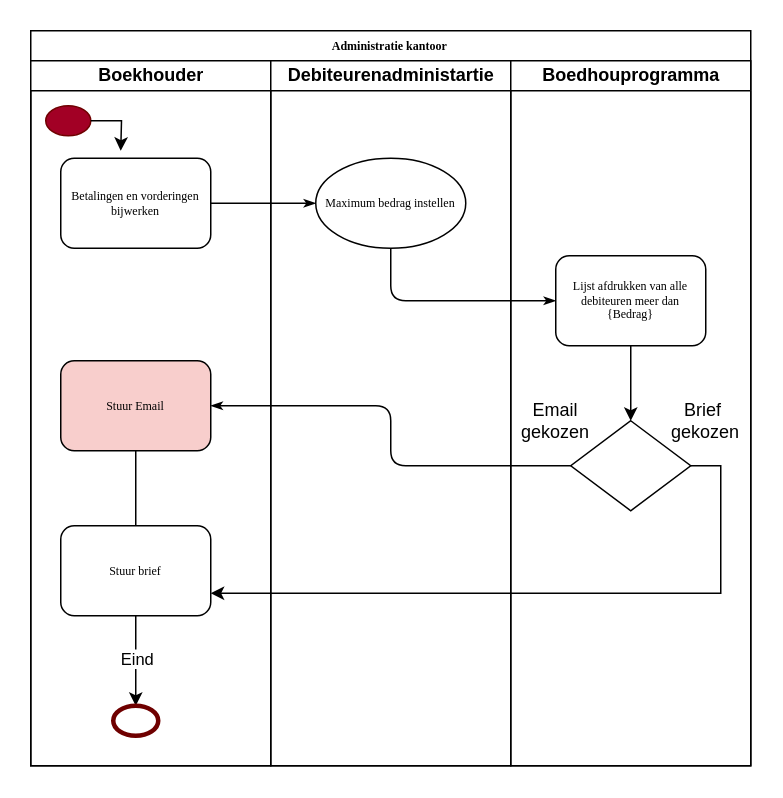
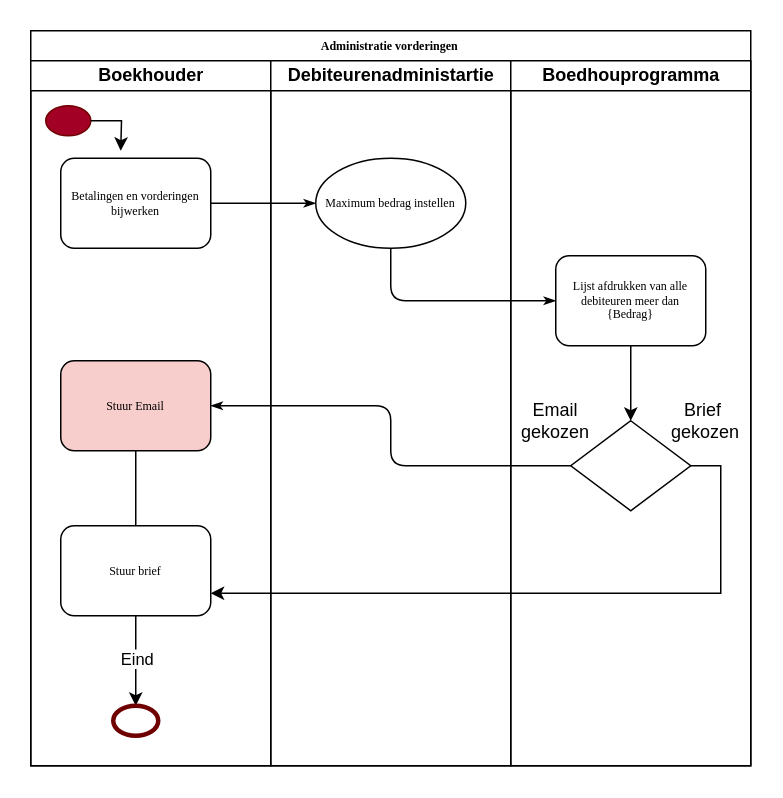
(392, 46) -> (392, 46)
